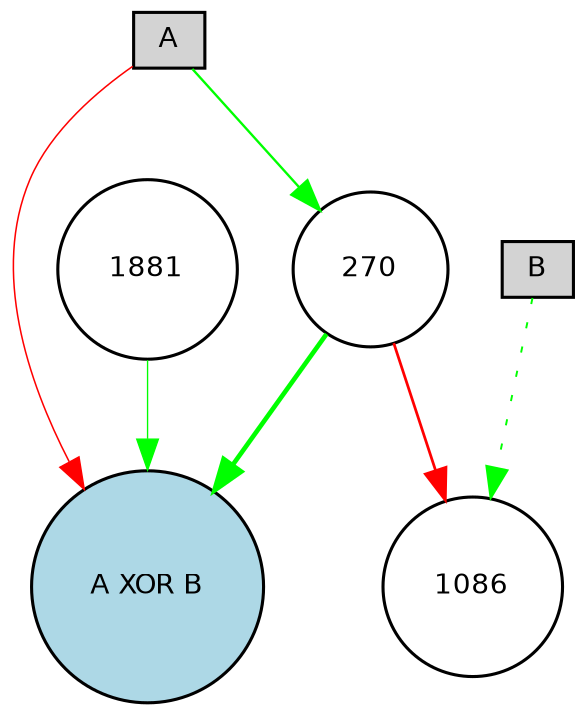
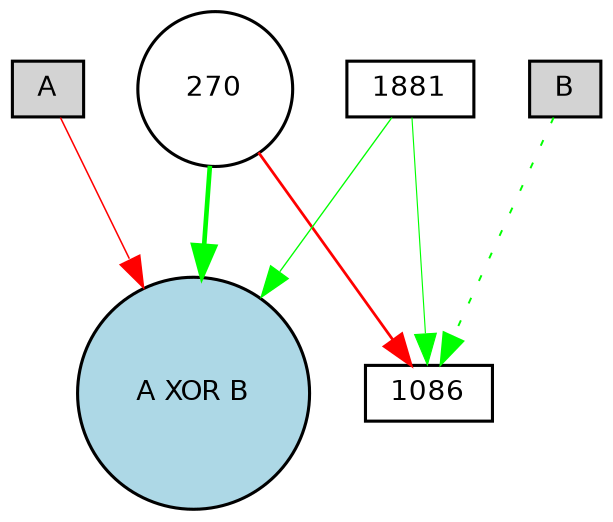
(246, 128) -> none
none -> (419, 225)
(148, 269) -> (410, 89)
(473, 587) -> (429, 393)
